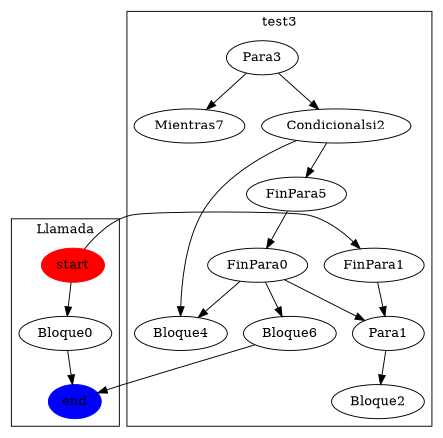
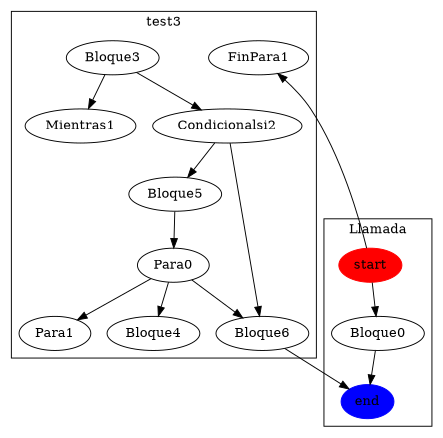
(262, 58) -> (113, 58)
(189, 126) -> (81, 126)
(296, 194) -> (175, 194)
(209, 203) -> (244, 225)
(258, 265) -> (173, 265)
(380, 295) -> none
(378, 402) -> none
